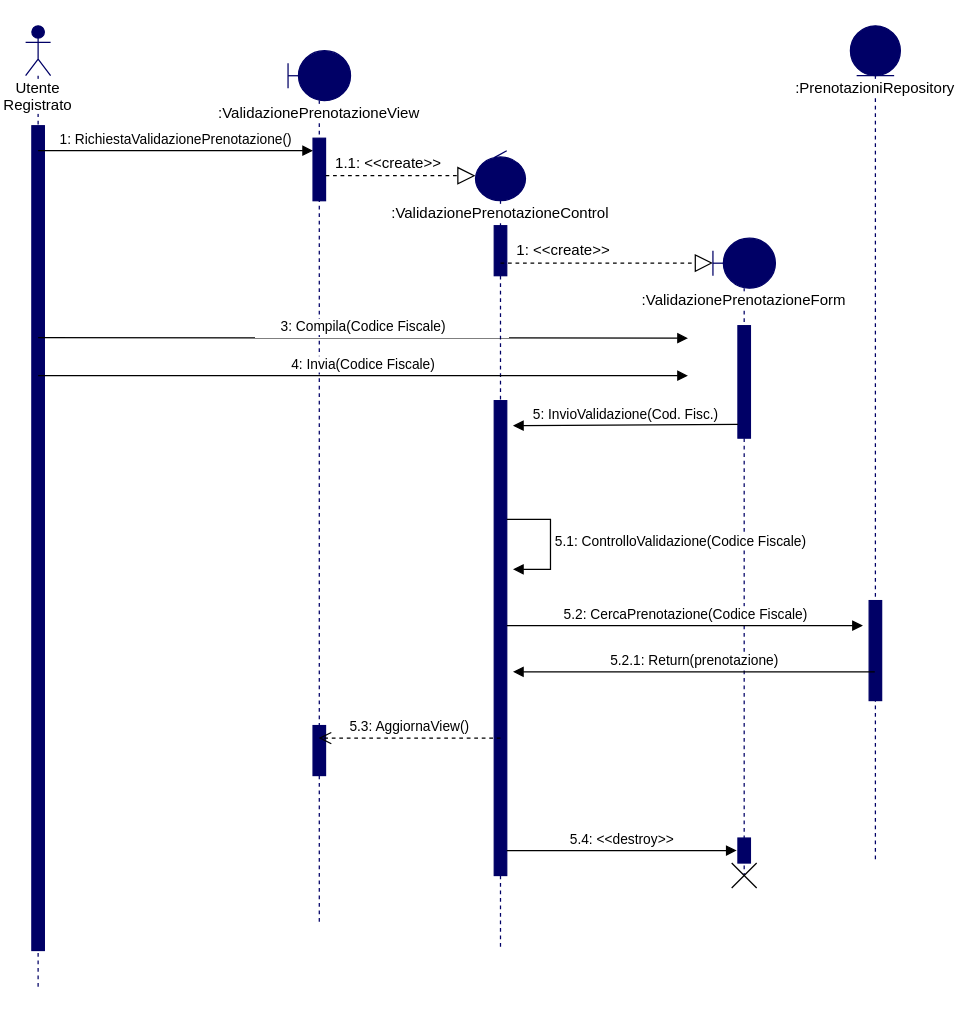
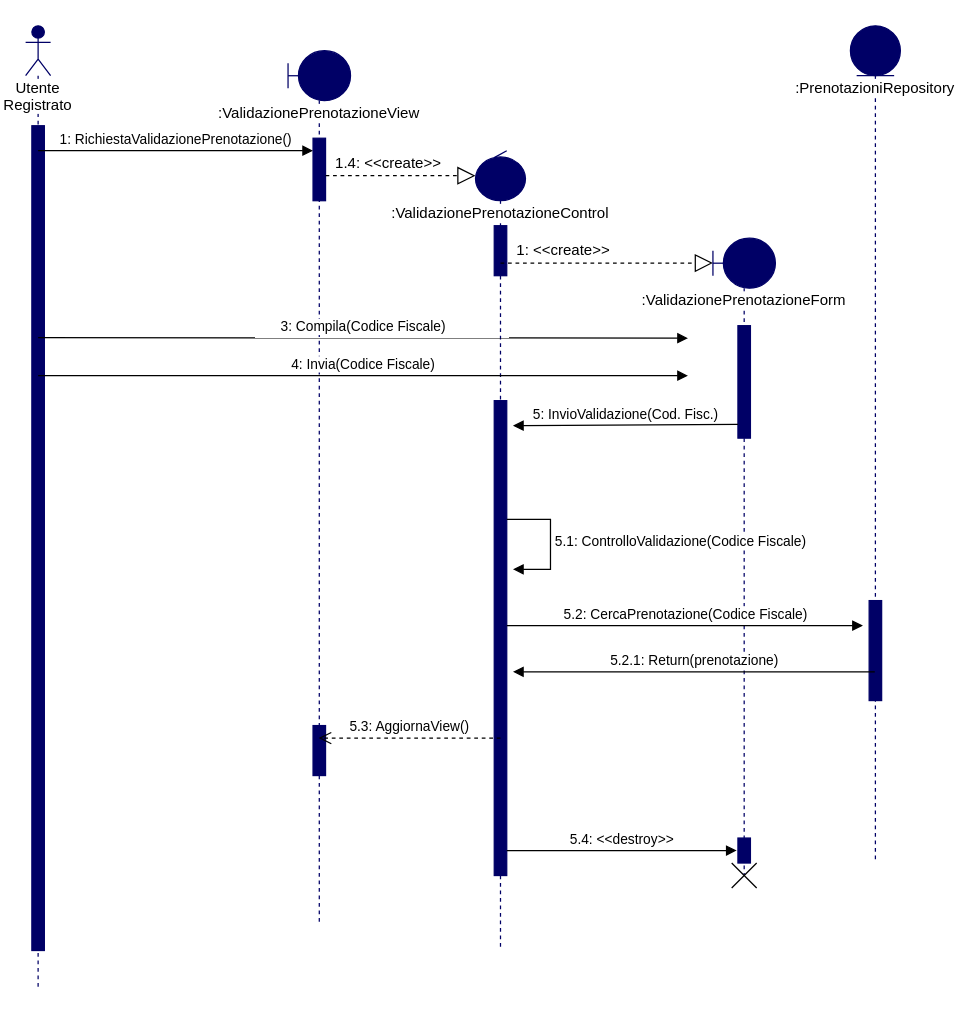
(389, 163) -> (389, 163)
